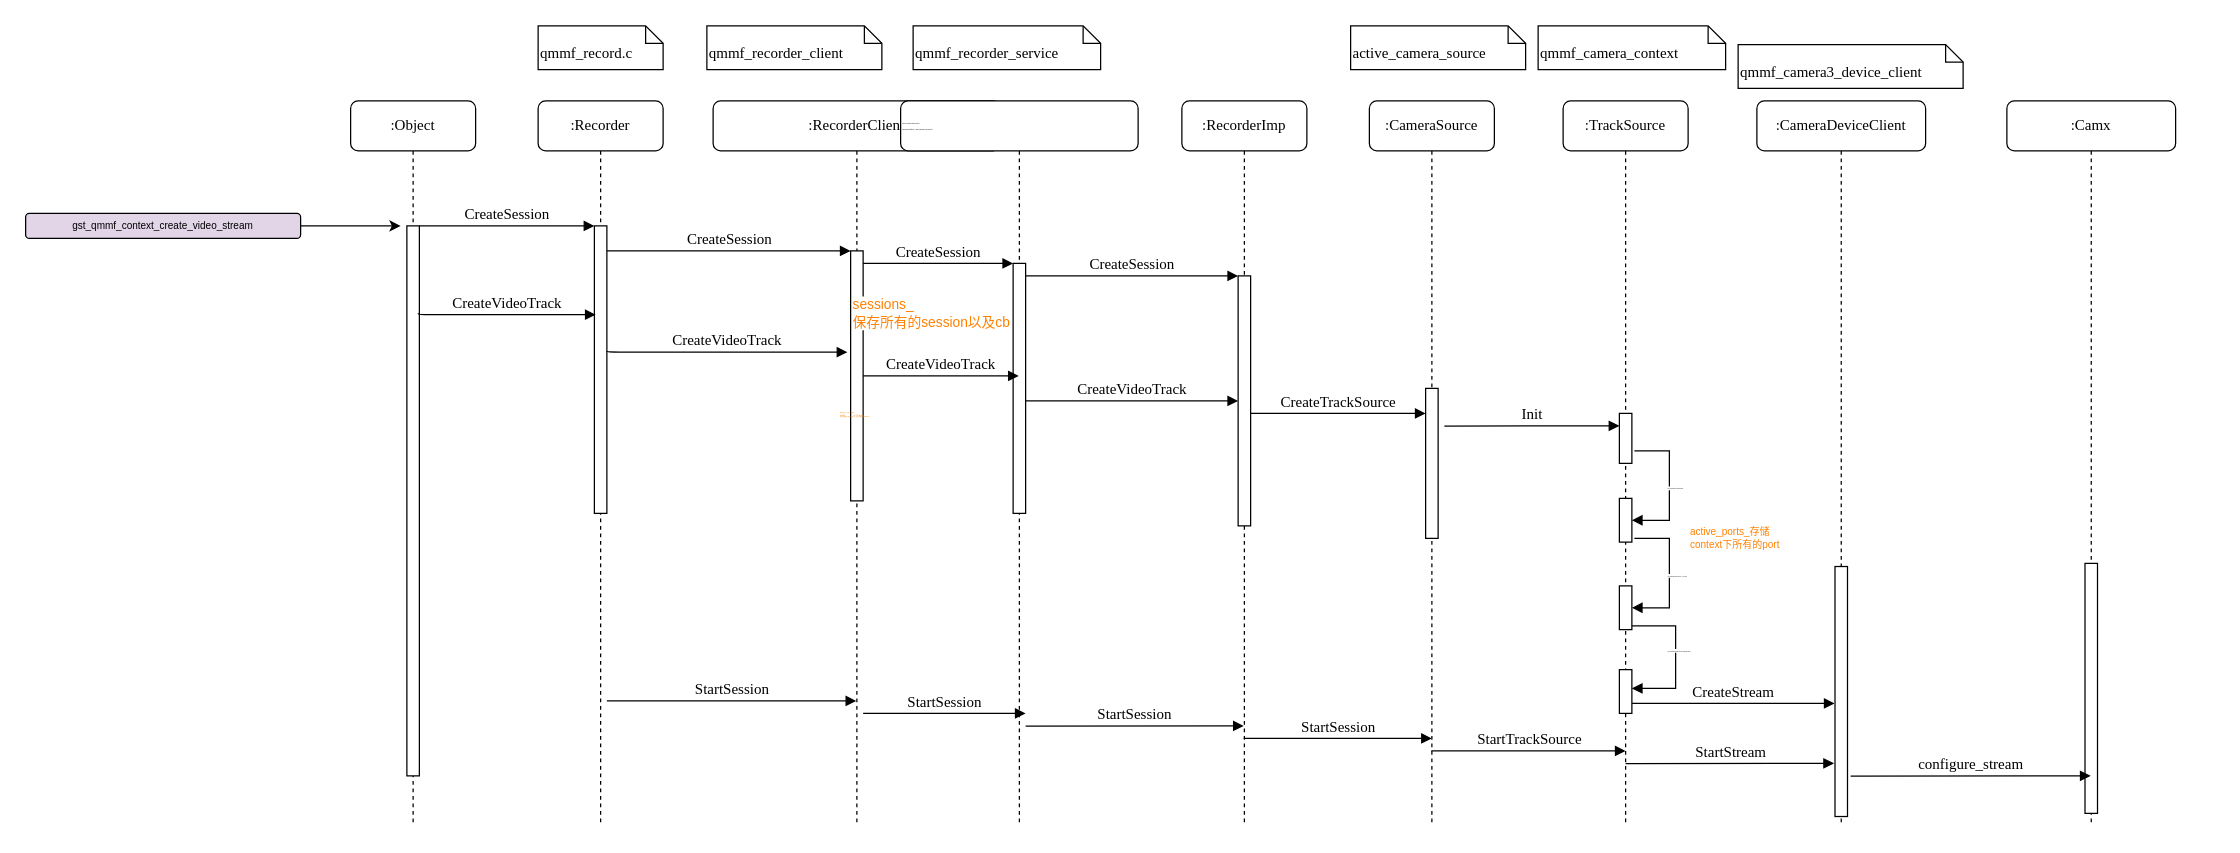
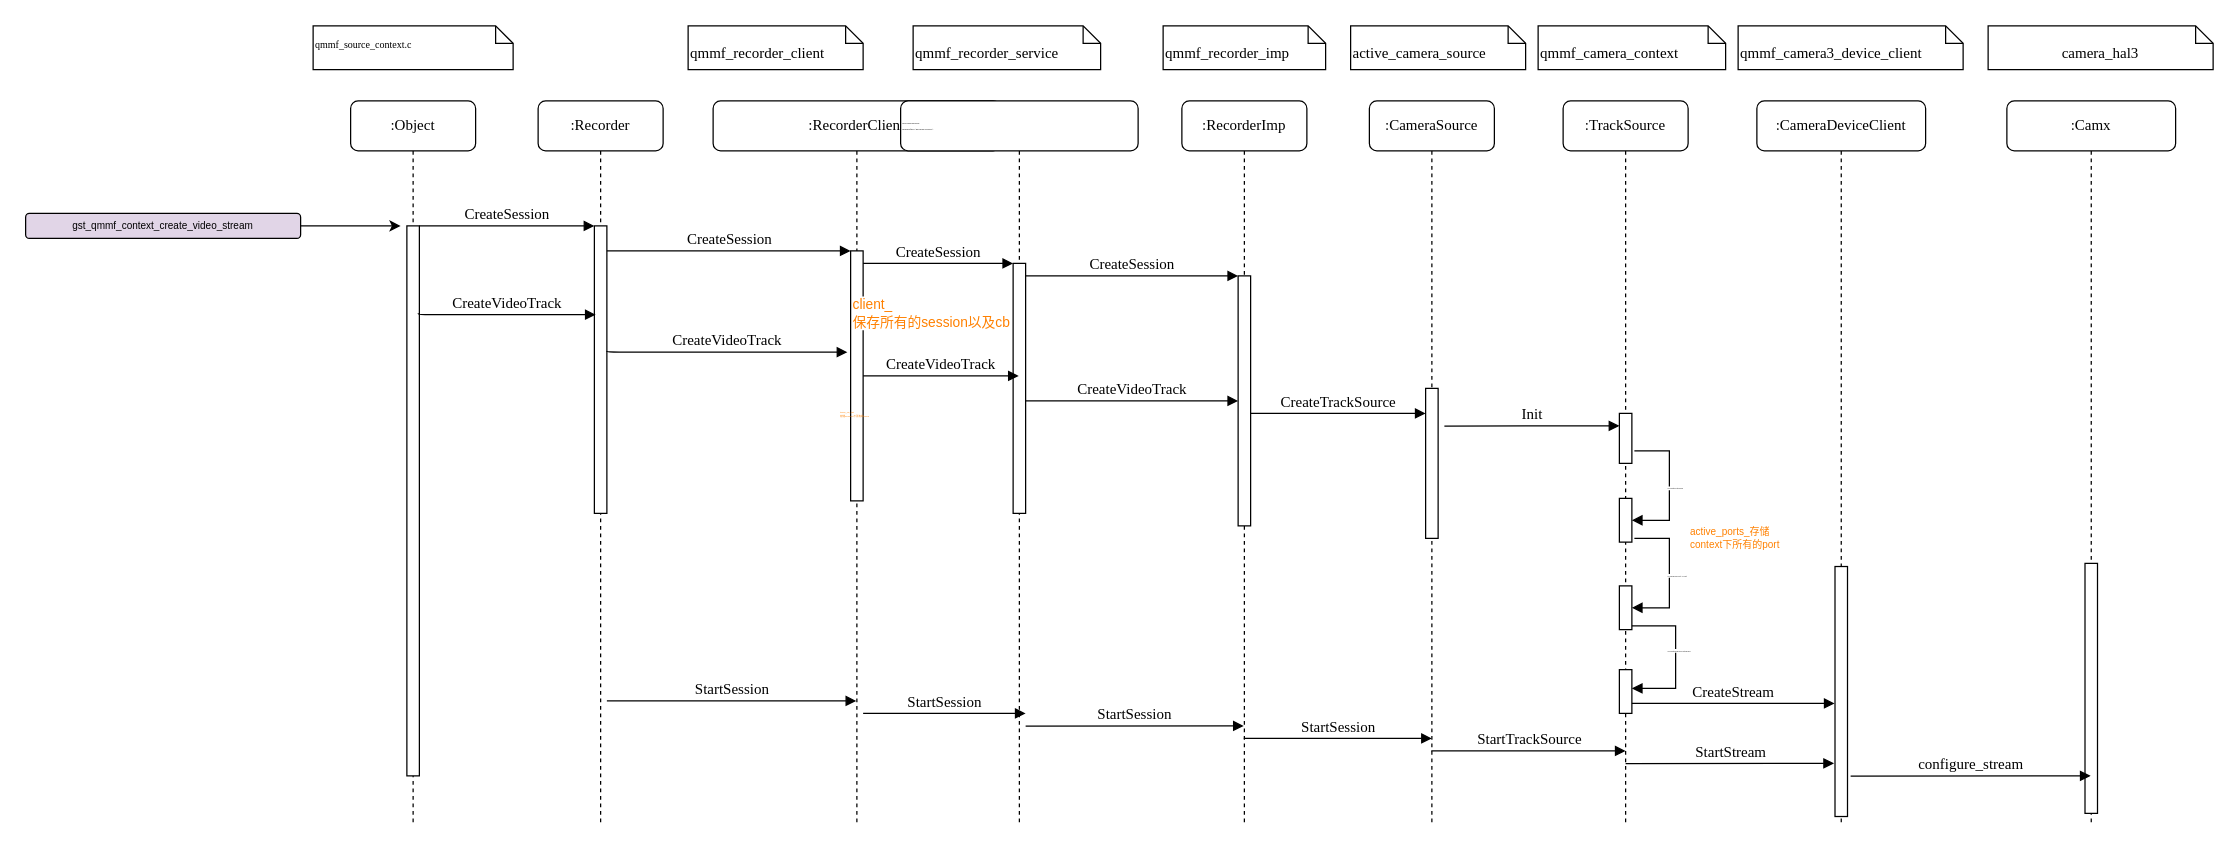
none -> (413, 48)
(601, 48) -> none
(794, 48) -> (776, 48)
none -> (1244, 48)
none -> (2101, 48)
(1851, 66) -> (1851, 48)
(897, 313) -> (897, 313)
